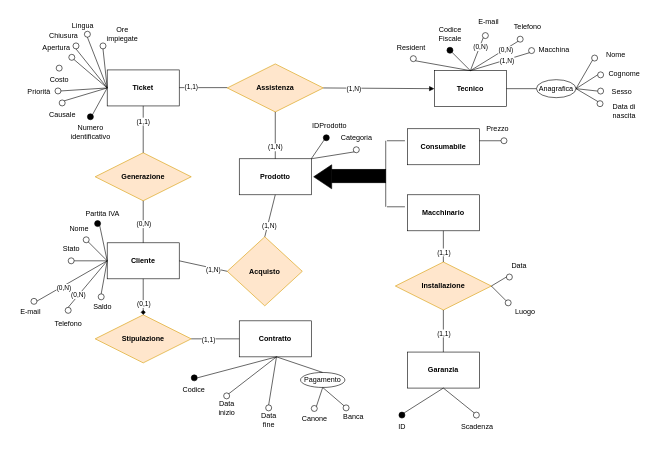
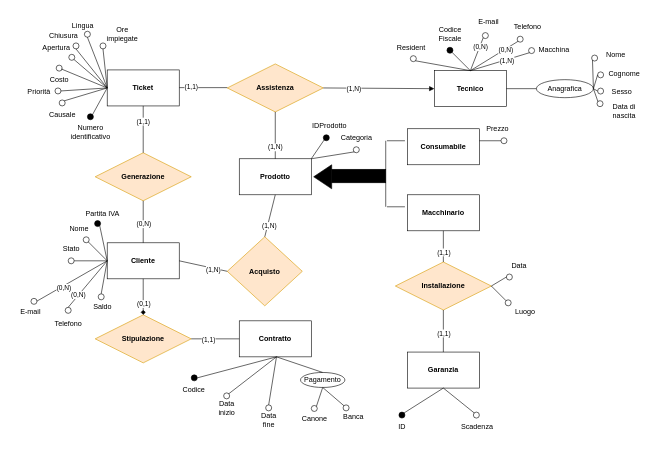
none -> (83, 78)
(556, 89) -> (565, 89)
